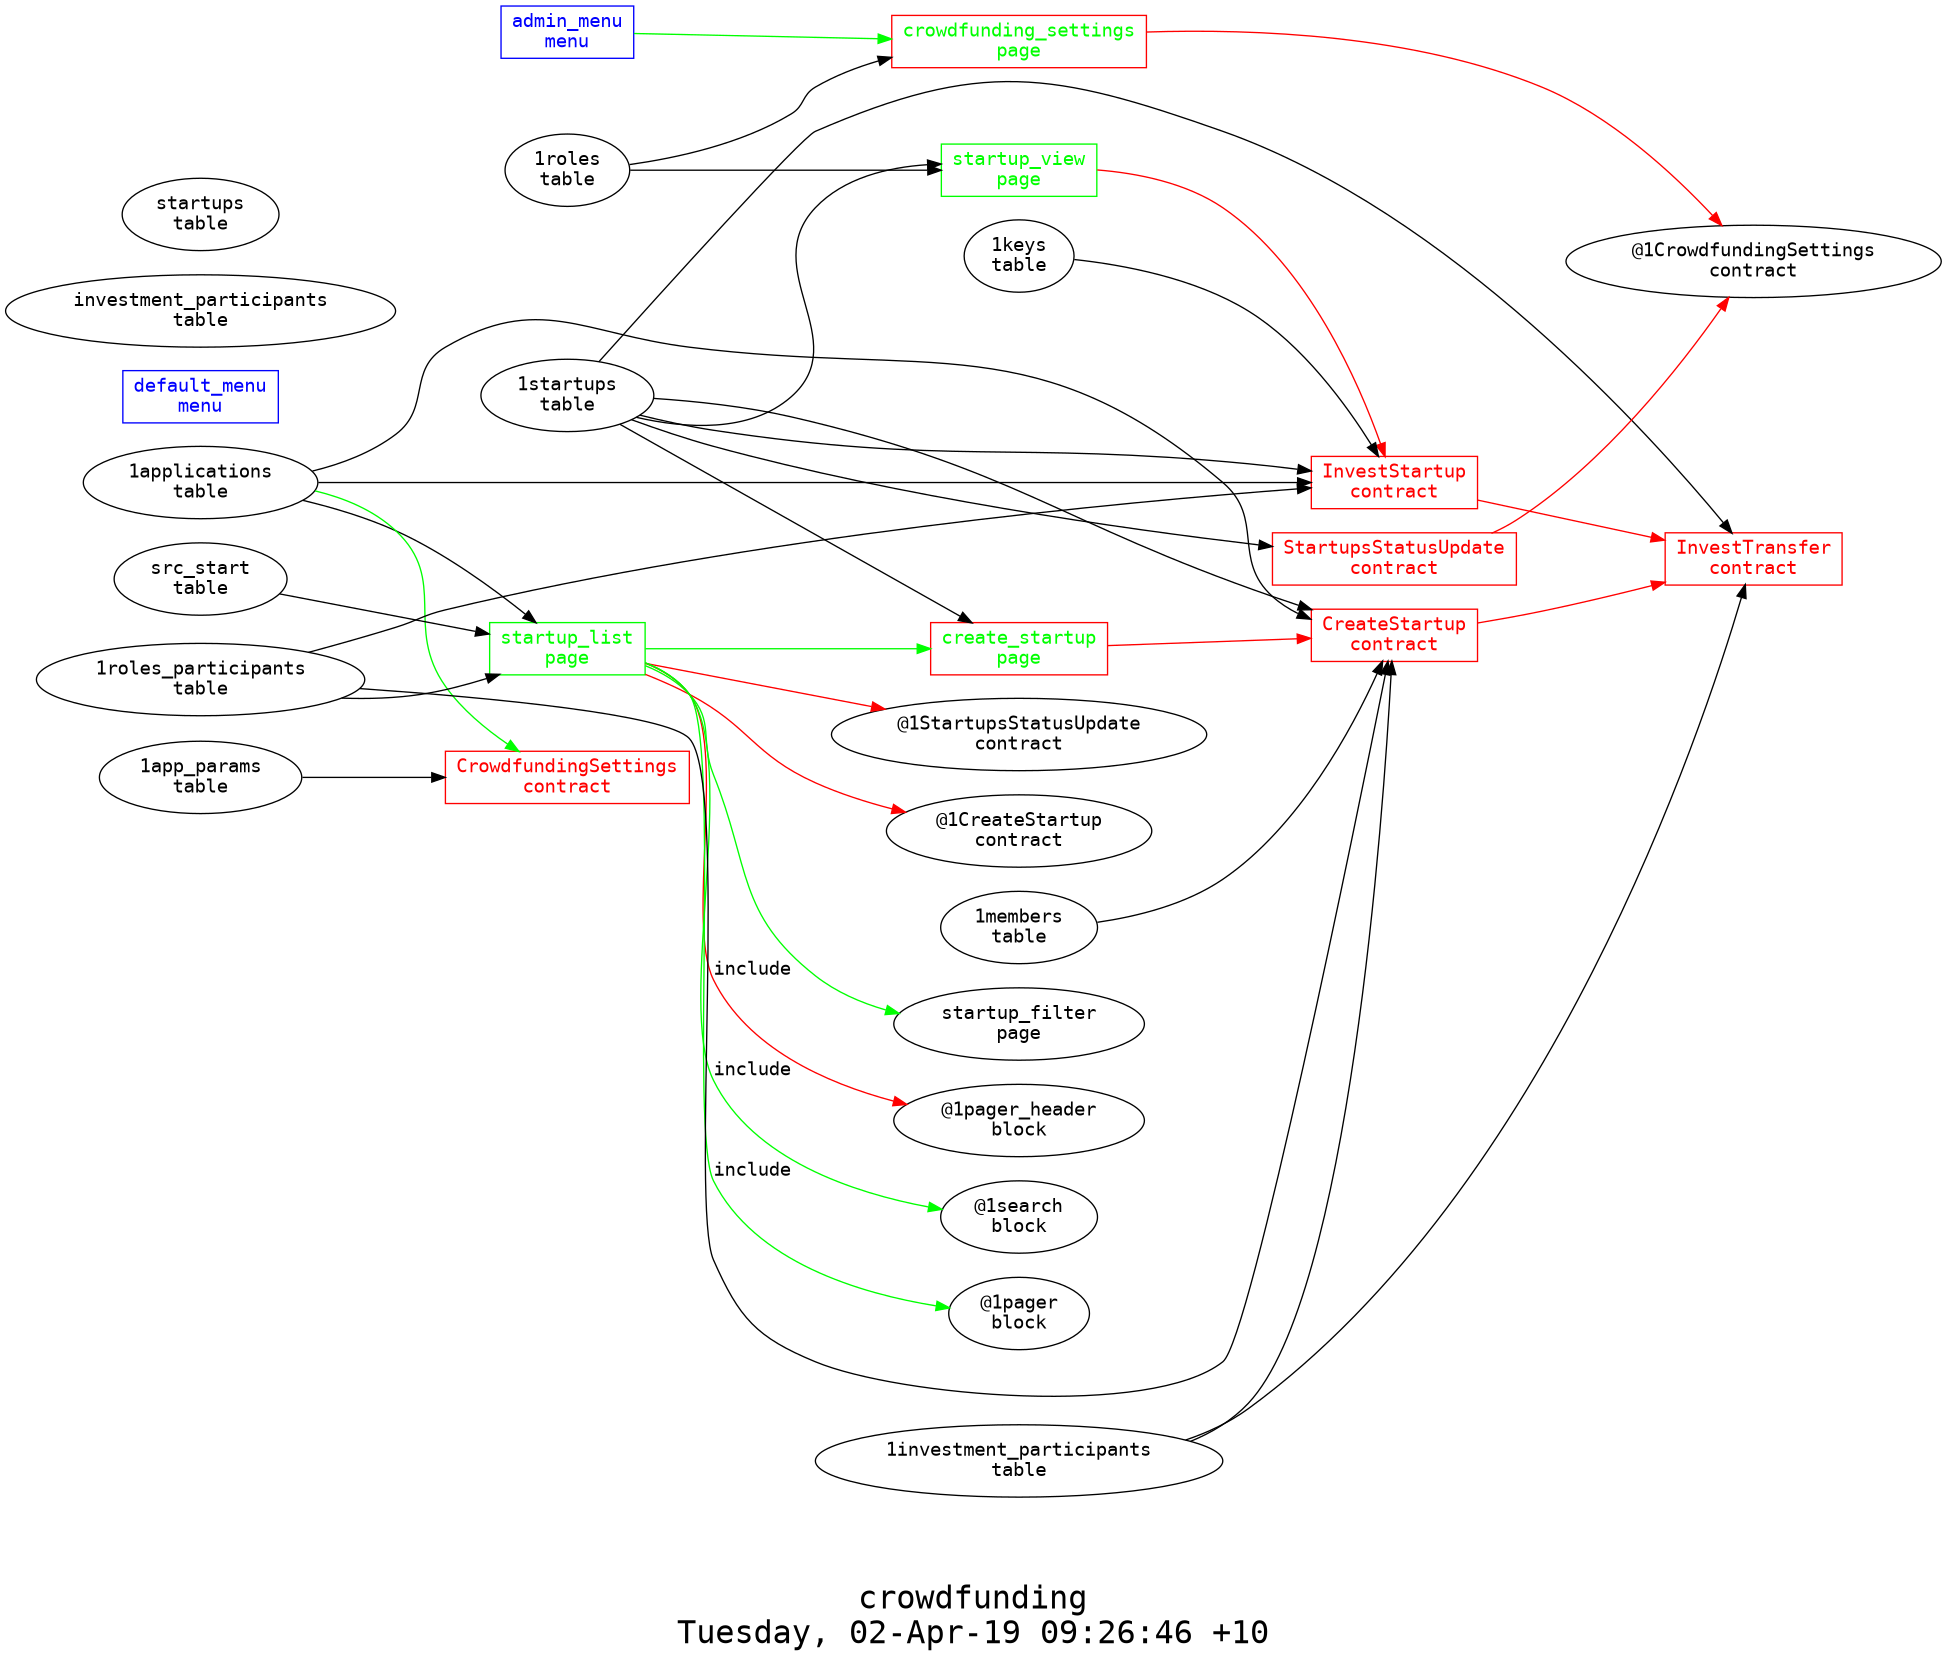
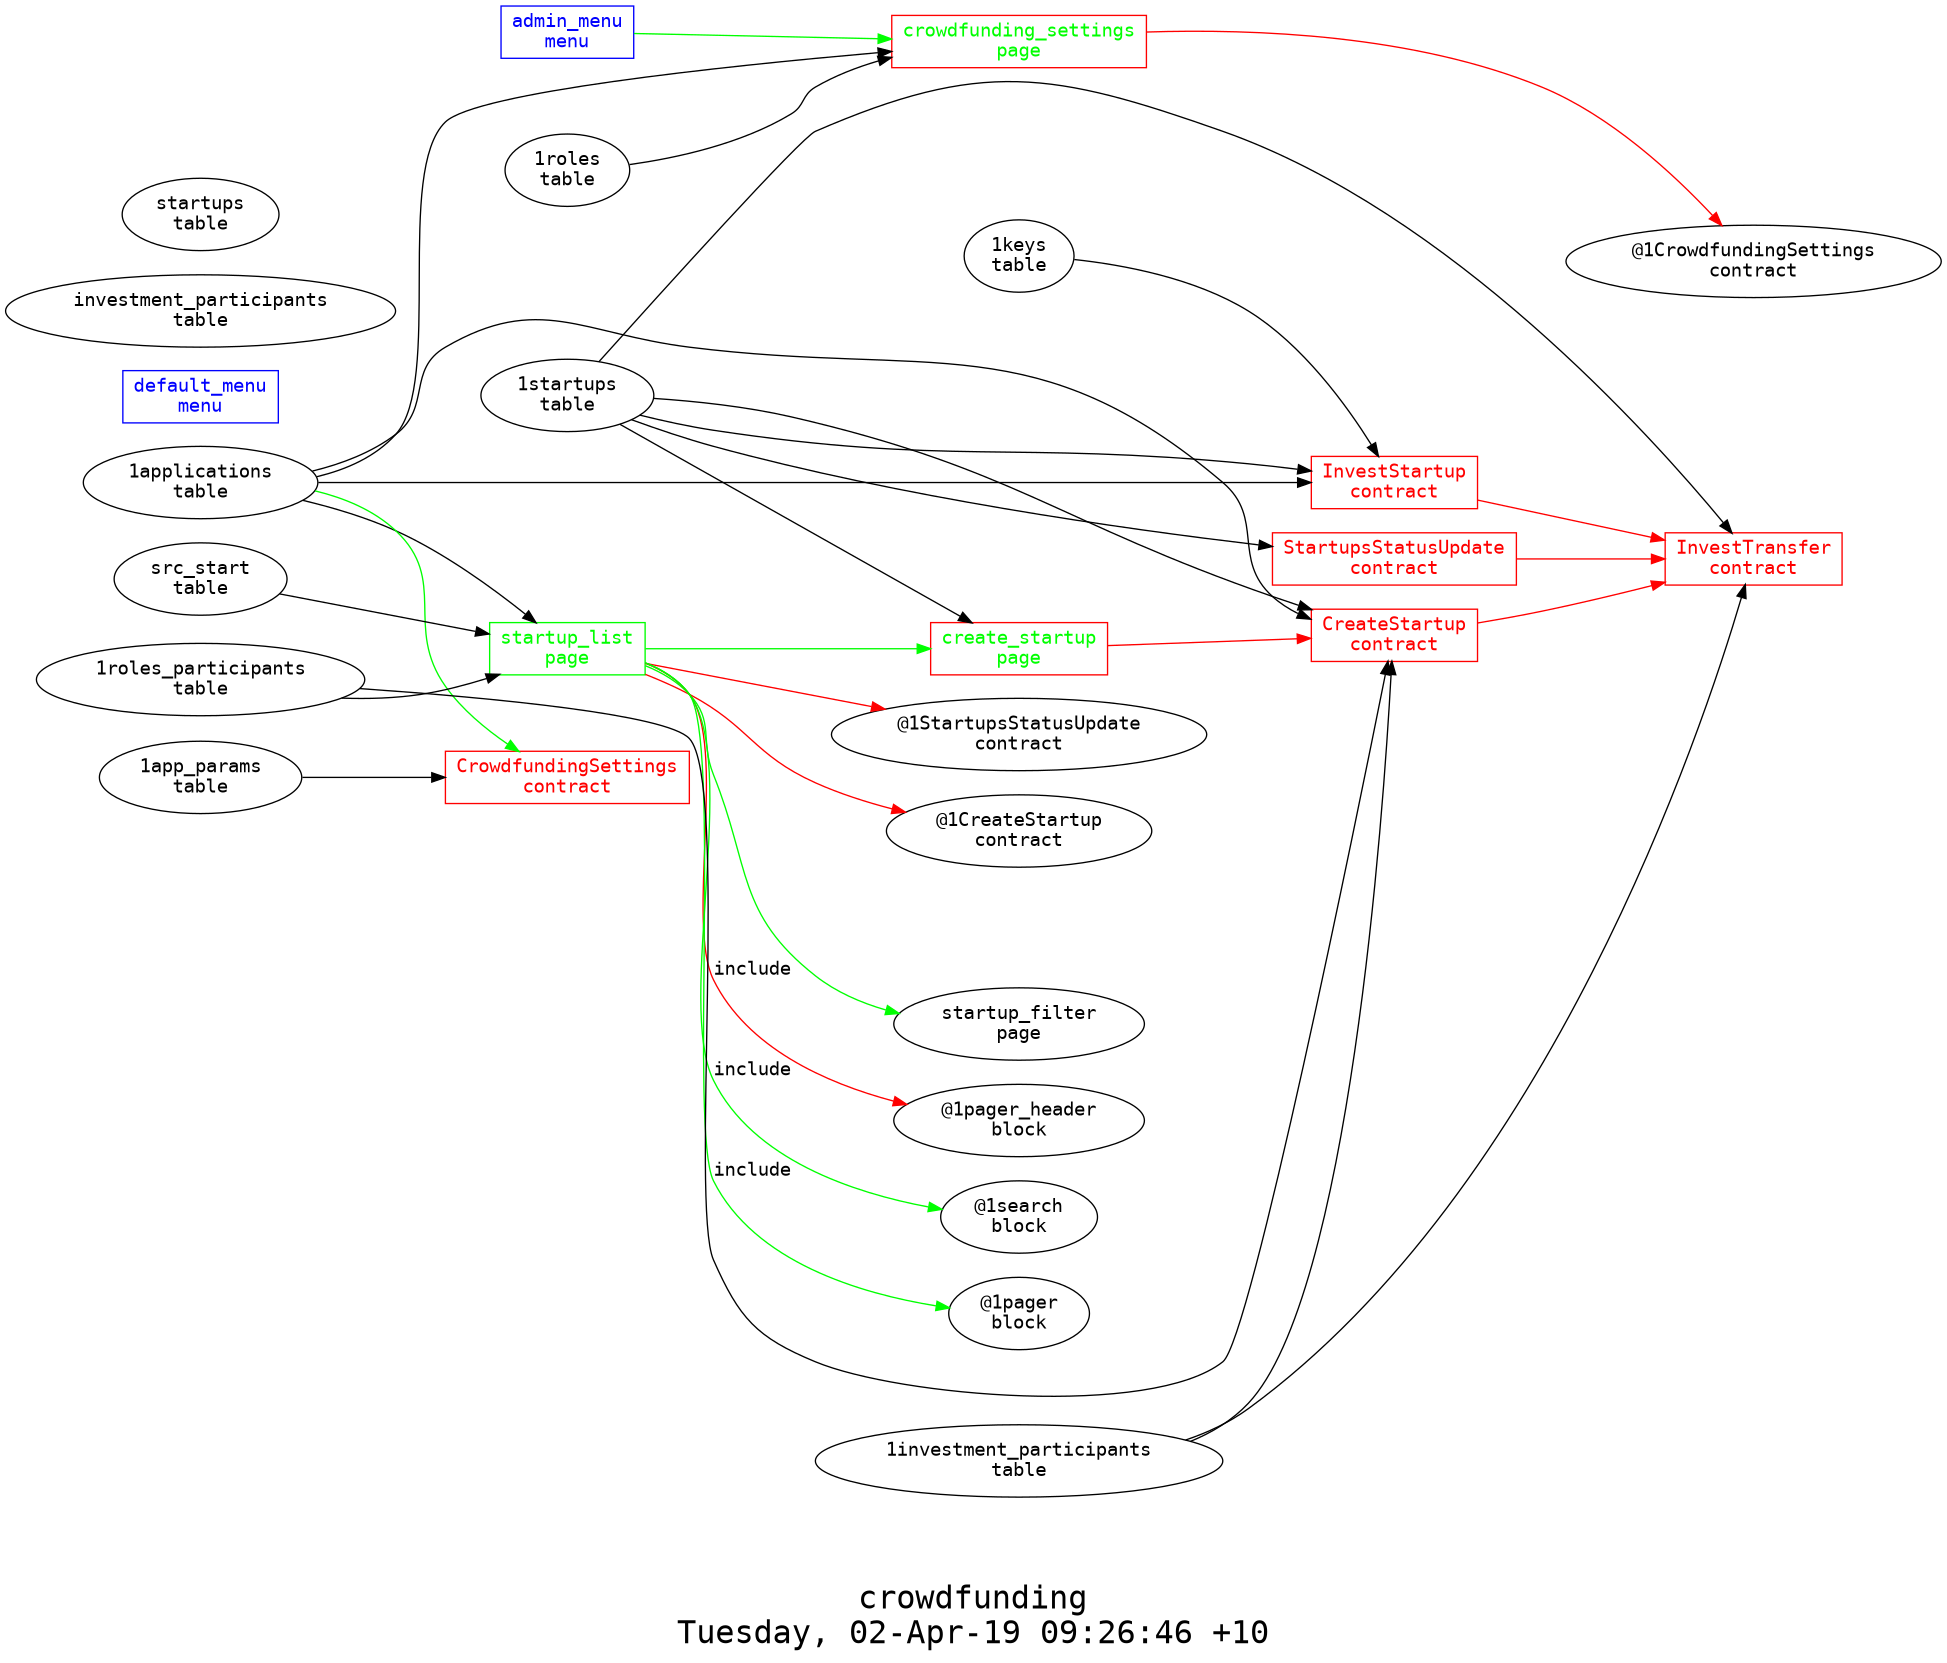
none -> (458, 116)
(1019, 170) -> none
(1618, 434) -> (1584, 559)
(798, 544) -> none
(1019, 928) -> none
